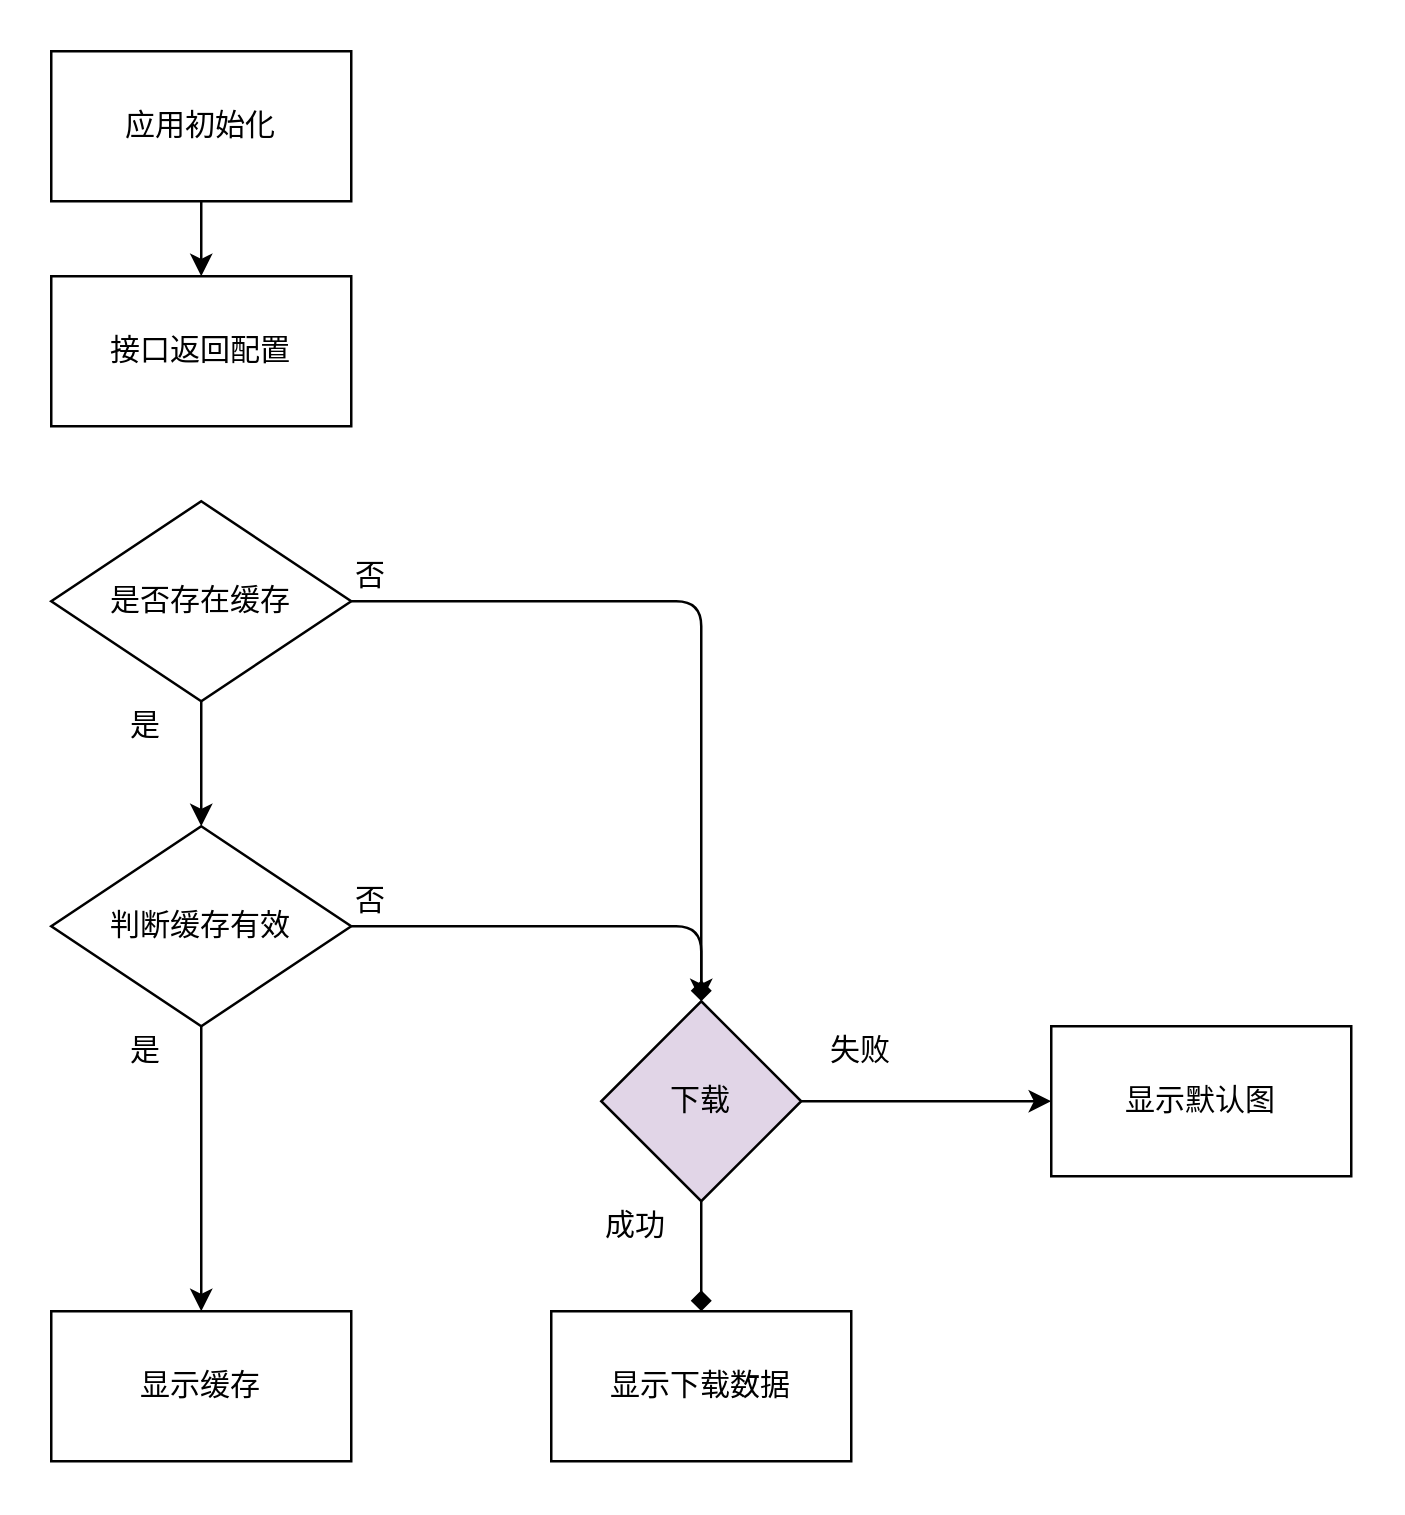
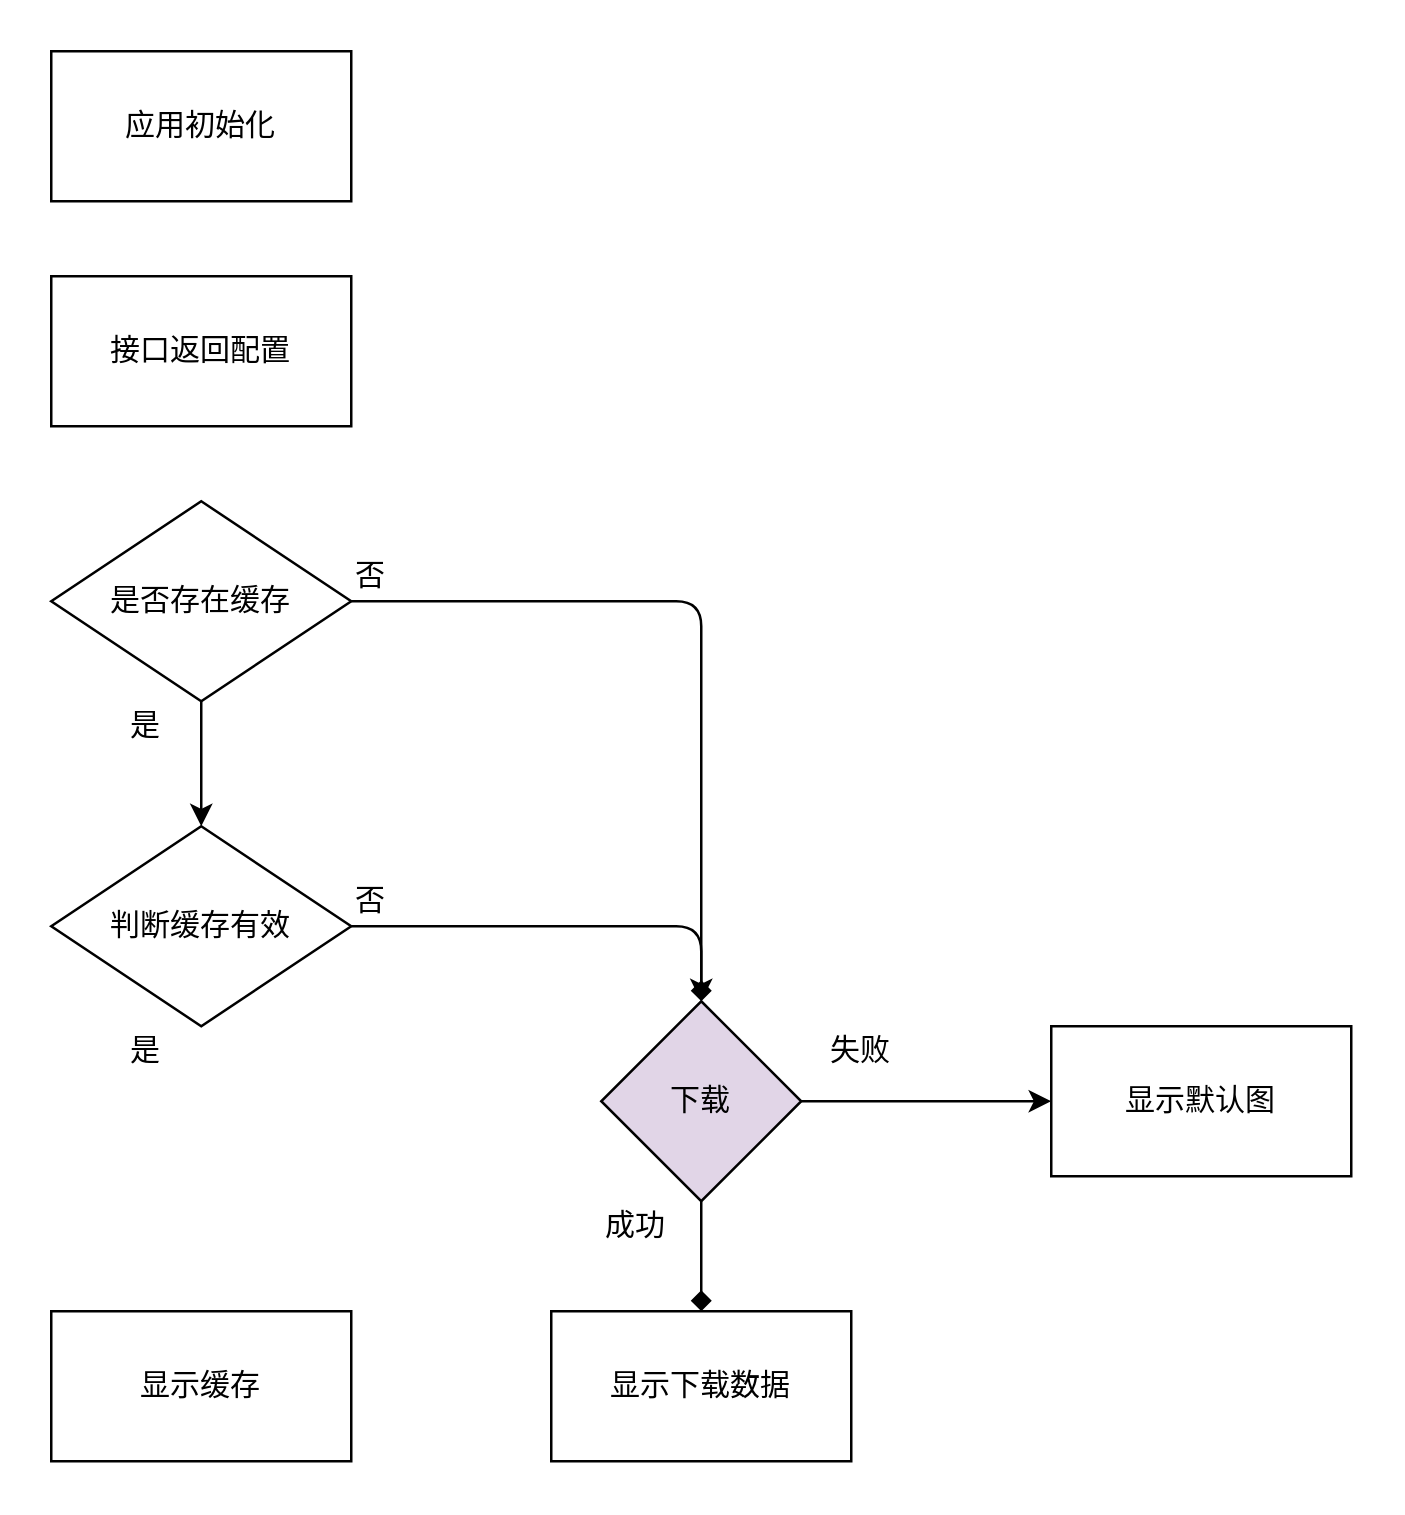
(201, 230) -> none
(201, 1160) -> none
